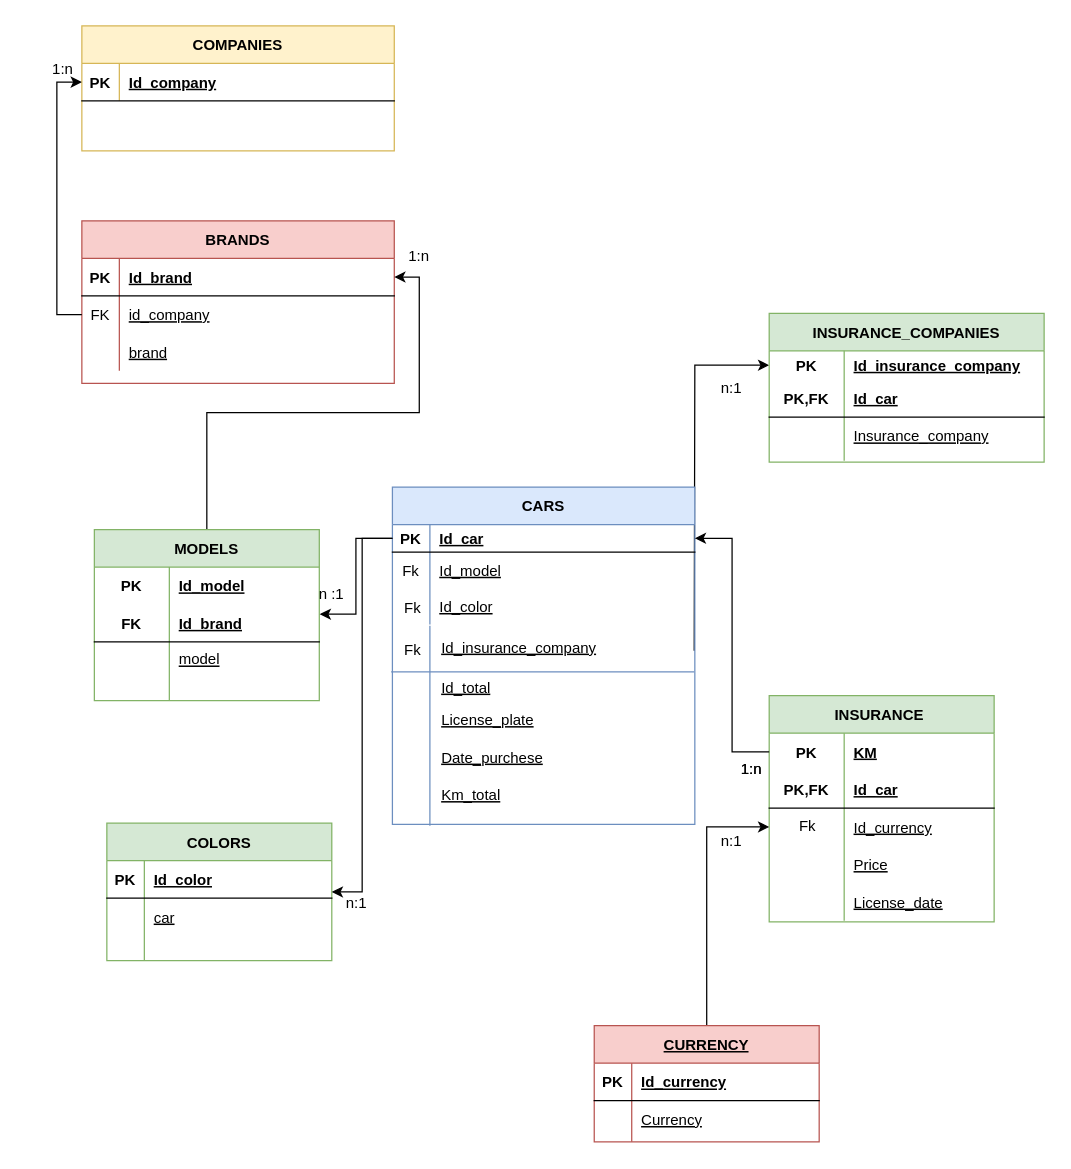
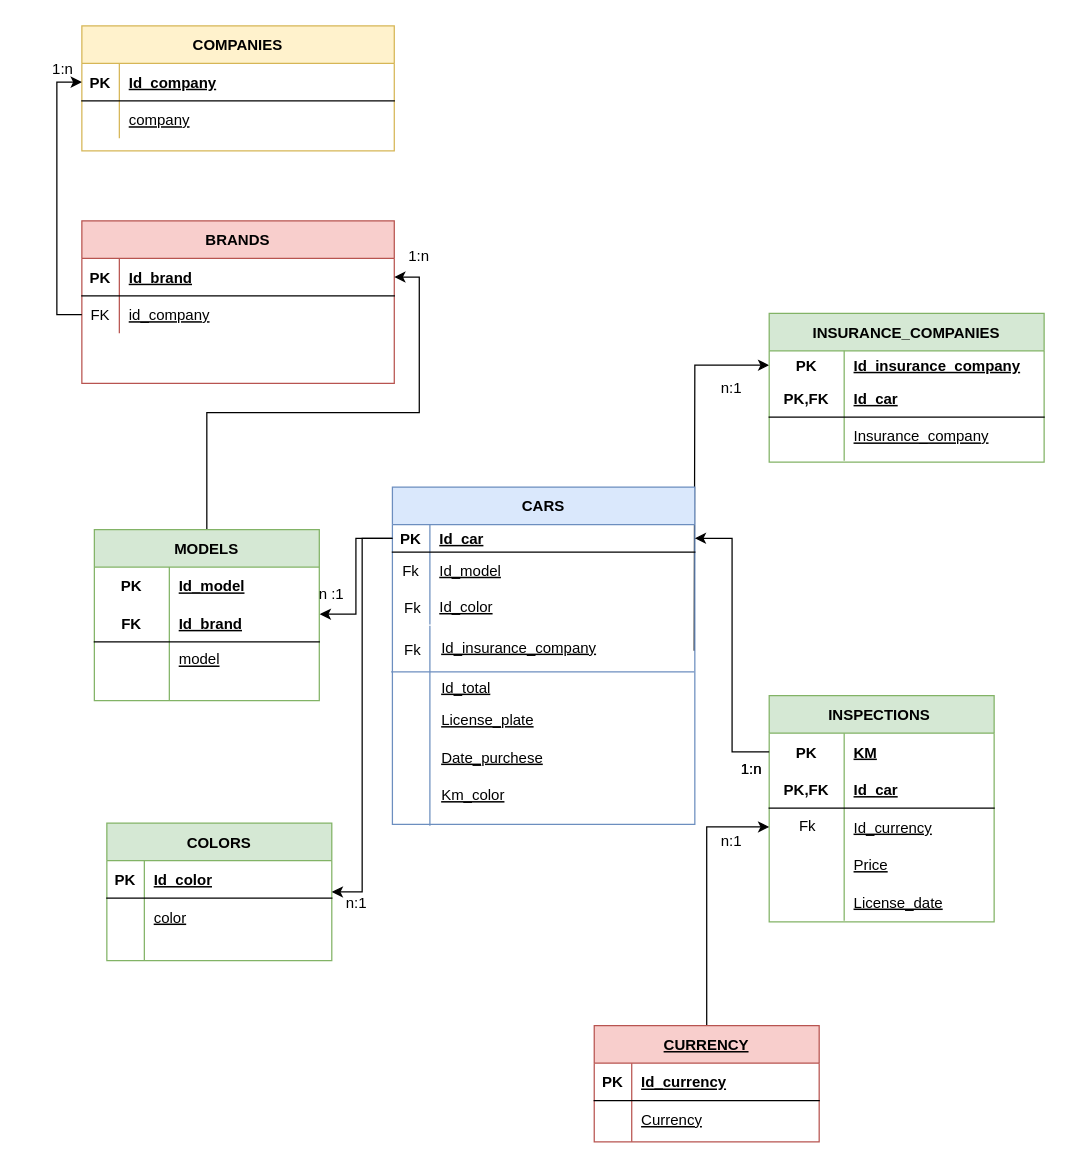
none -> (257, 119)
(257, 352) -> none
(881, 715) -> (881, 715)
(473, 795) -> (473, 795)
(166, 918) -> (173, 918)
